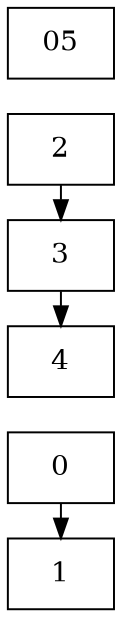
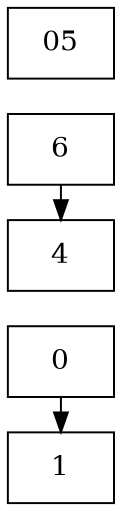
(61, 149) -> none
(61, 255) -> (61, 149)
